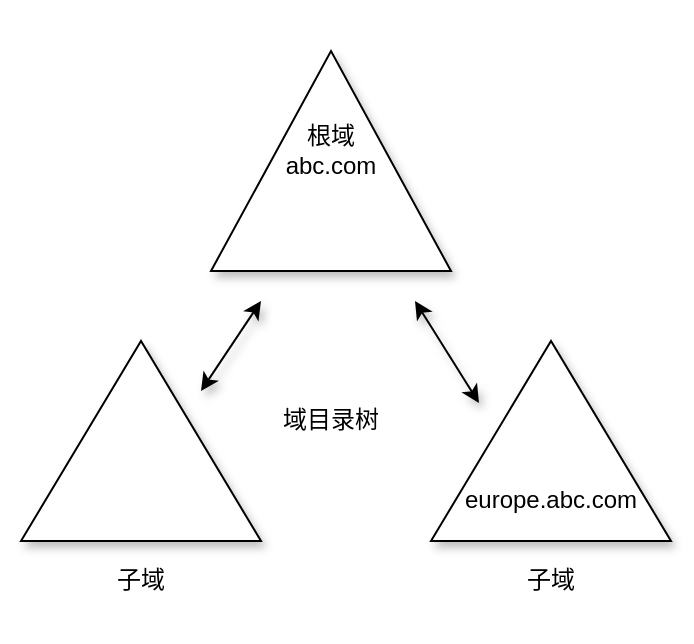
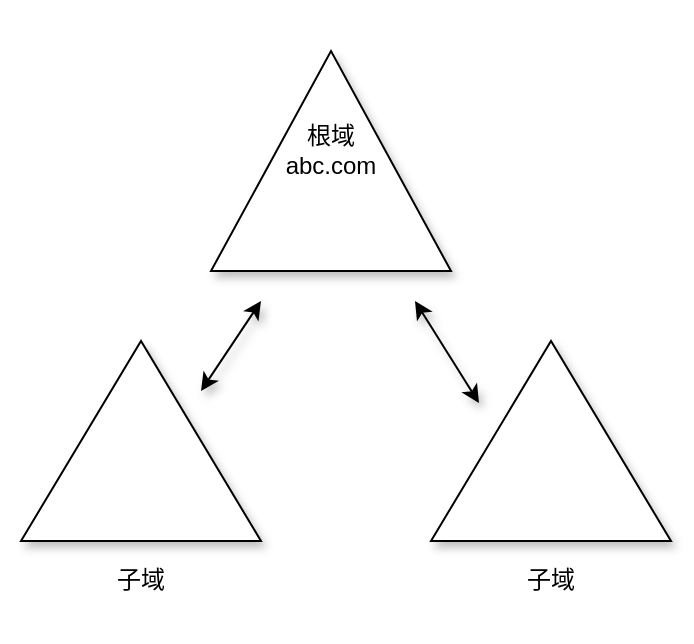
(331, 421) -> none
(551, 501) -> none
